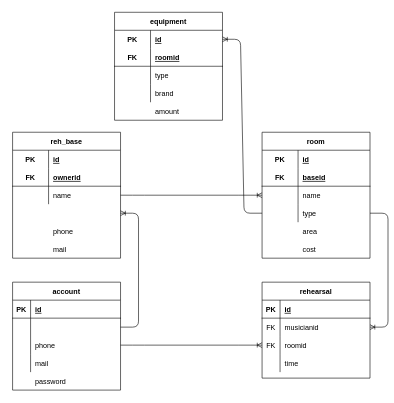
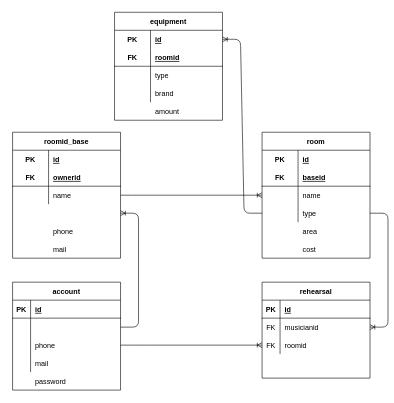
(66, 142) -> (66, 142)
(325, 363) -> none
